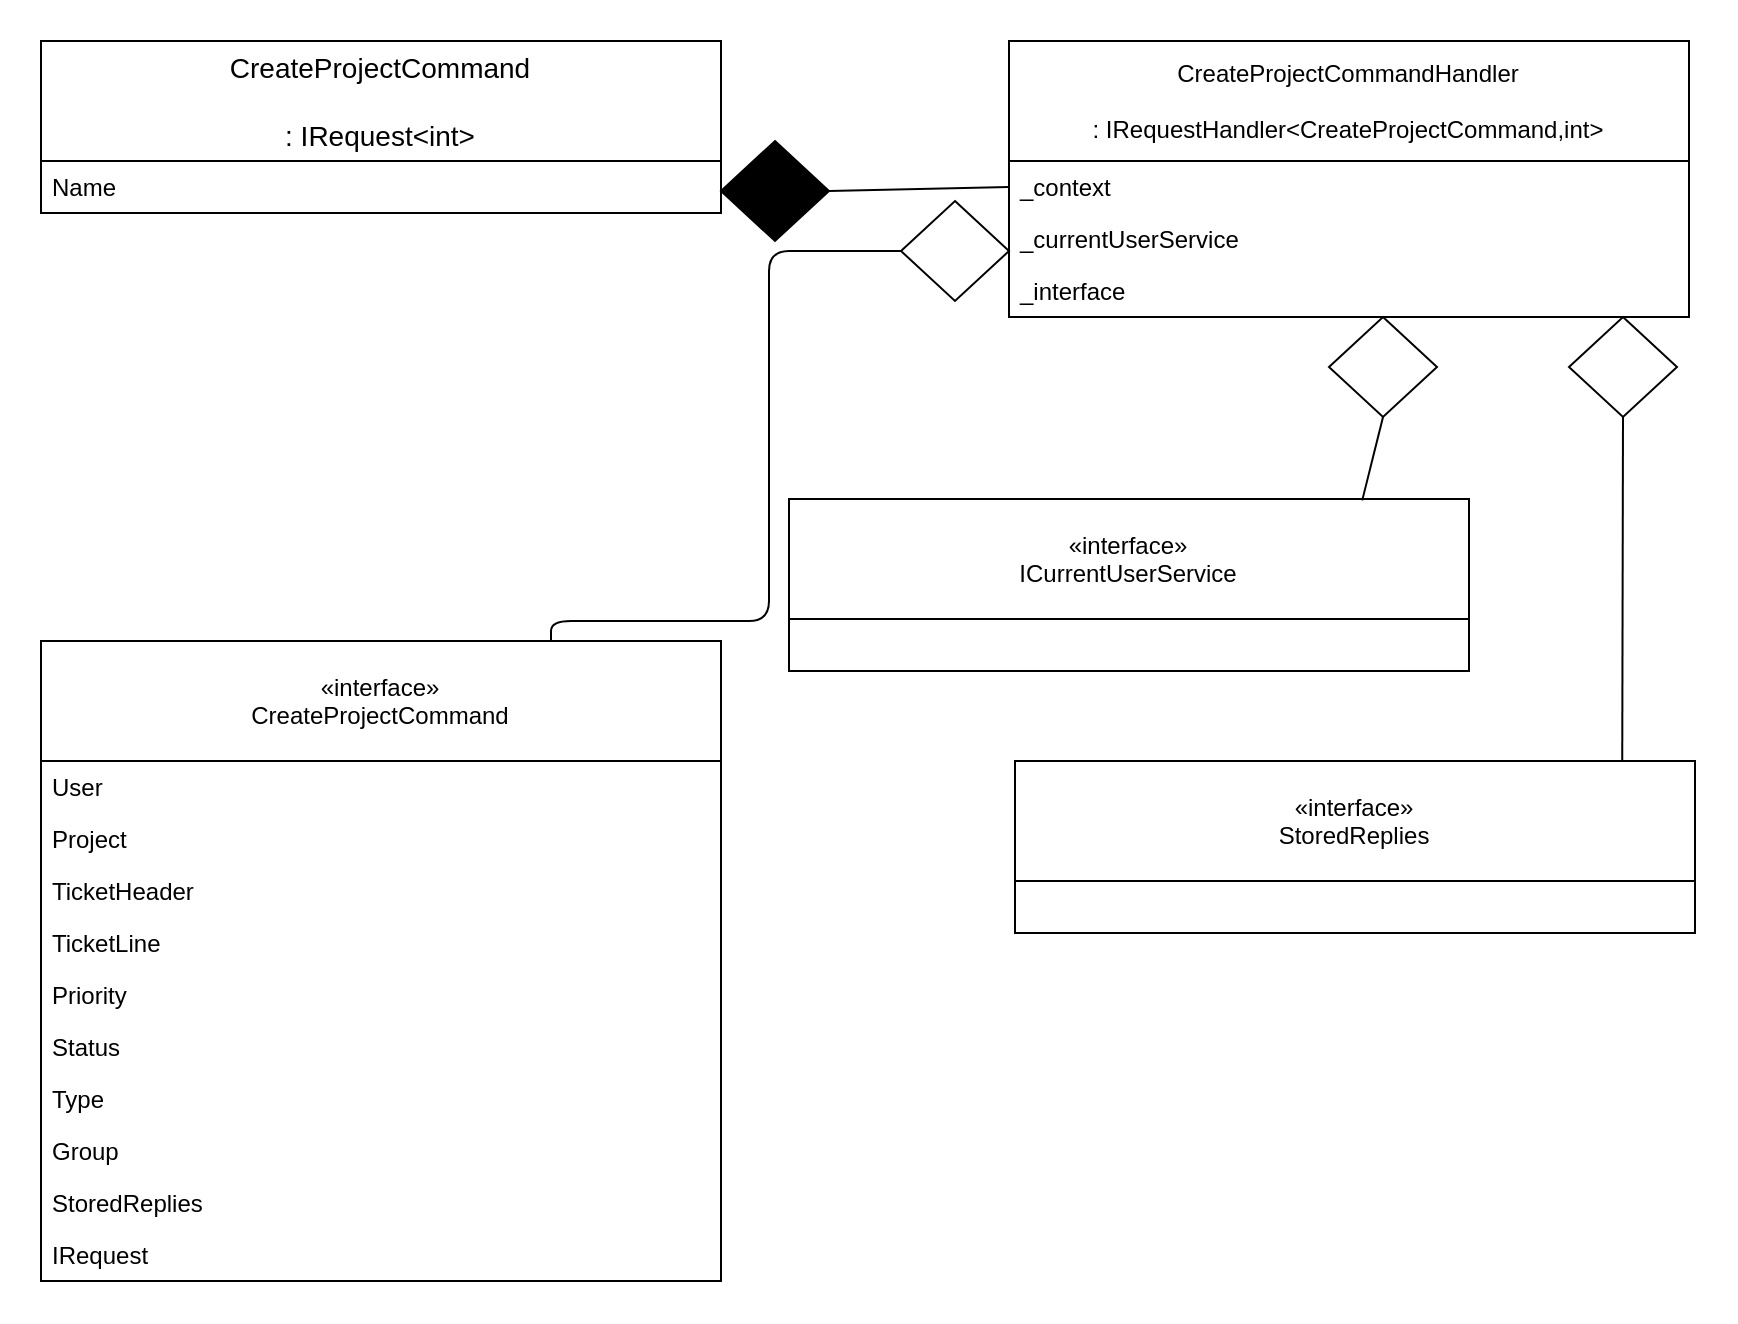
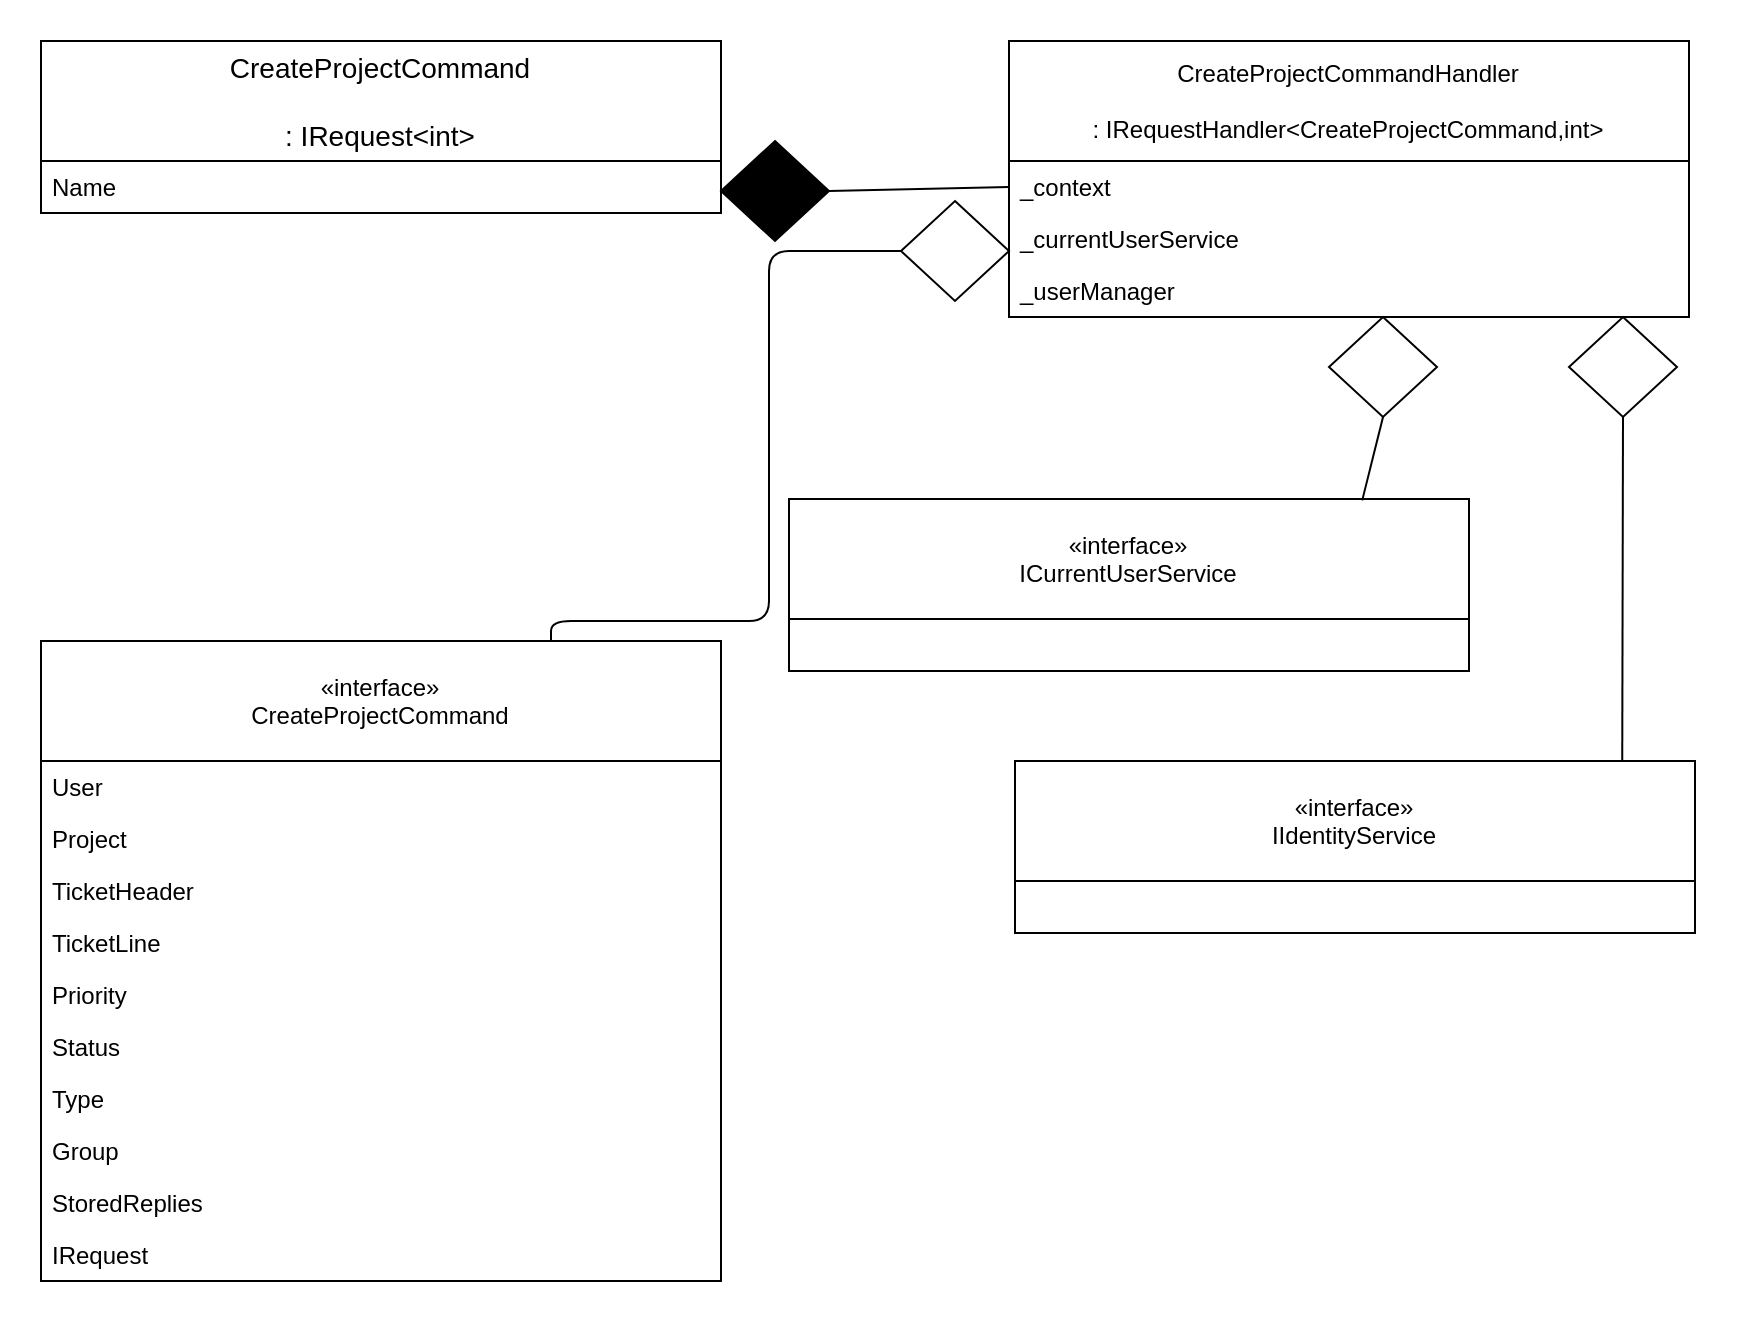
(1084, 292) -> (1101, 292)
(1354, 808) -> (1354, 808)
